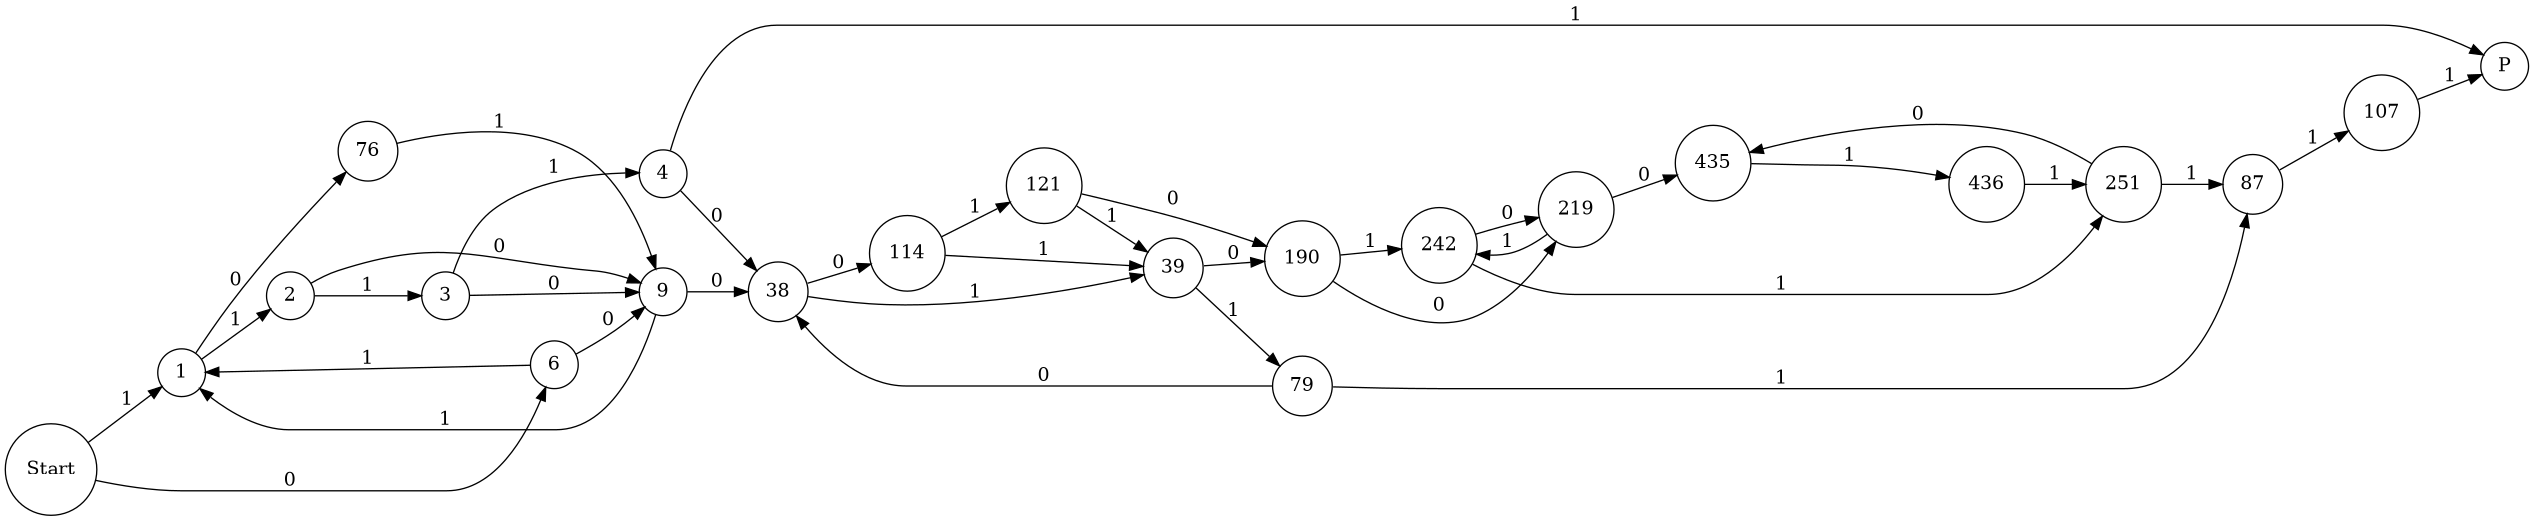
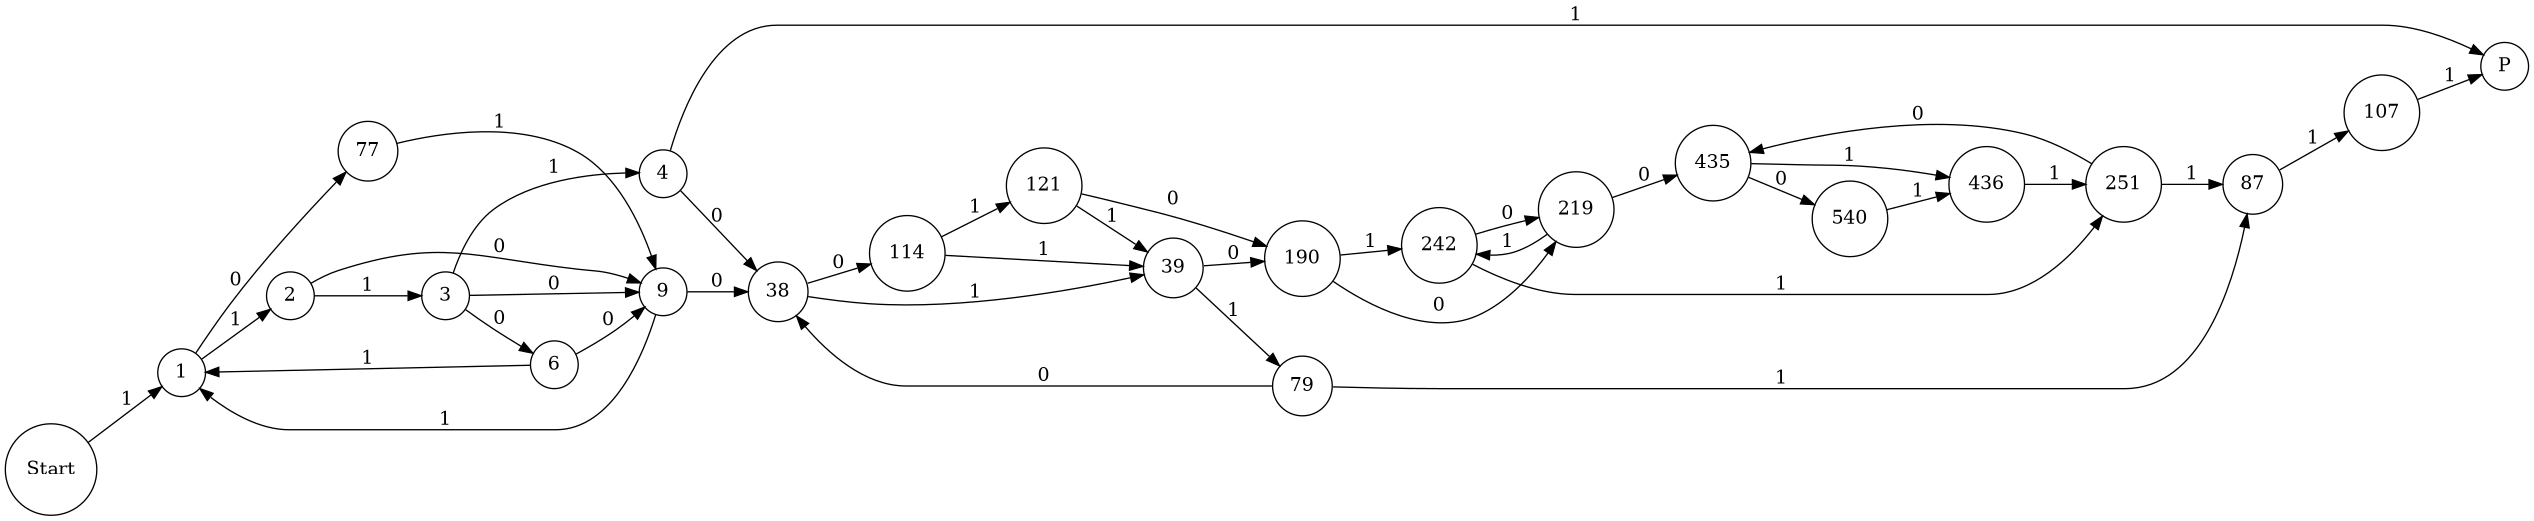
(368, 151) -> (368, 151)
none -> (1850, 219)
(340, 491) -> (493, 329)
